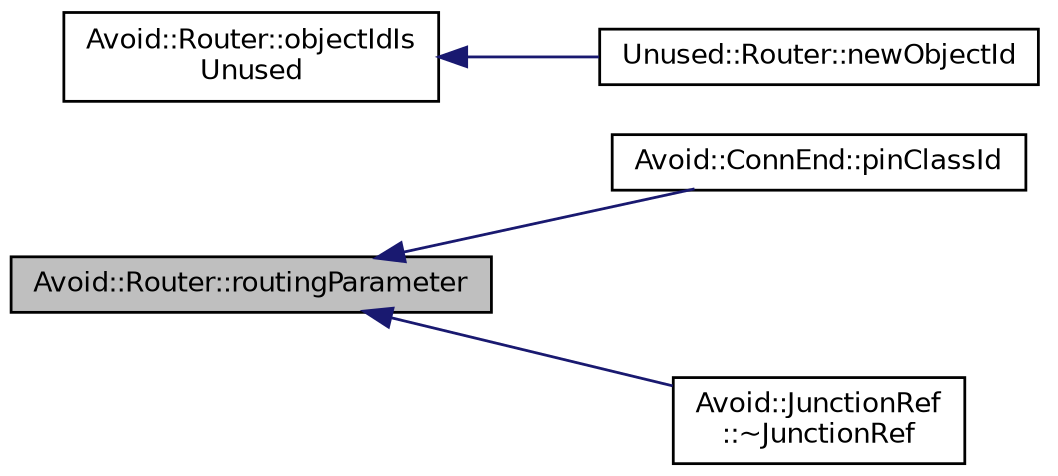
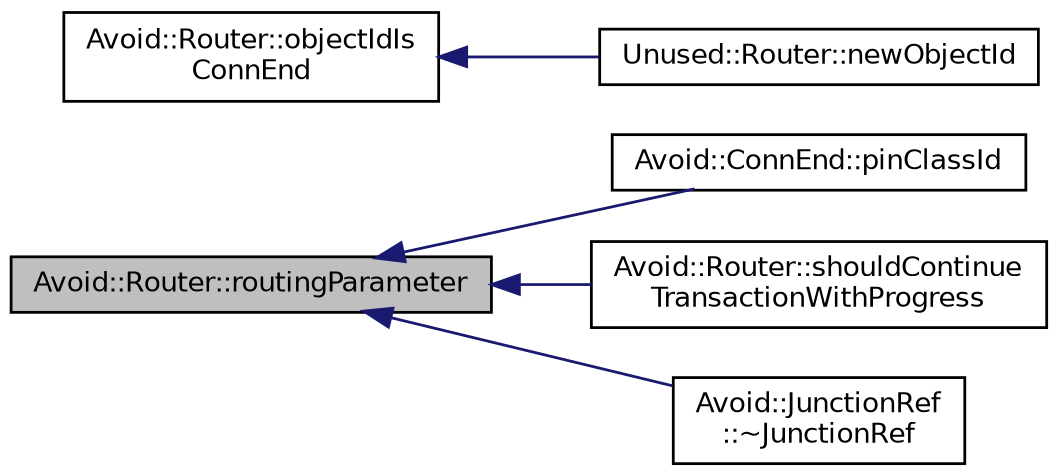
(251, 57) -> (251, 57)
none -> (819, 285)
